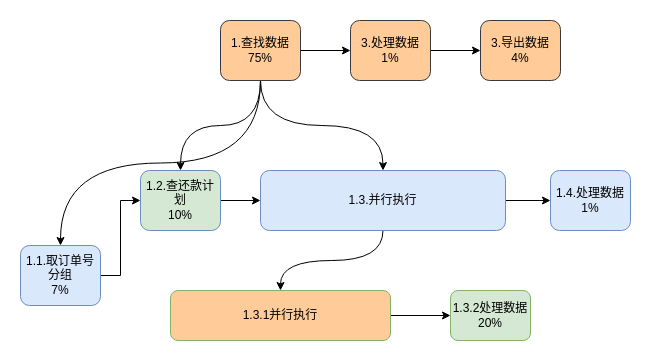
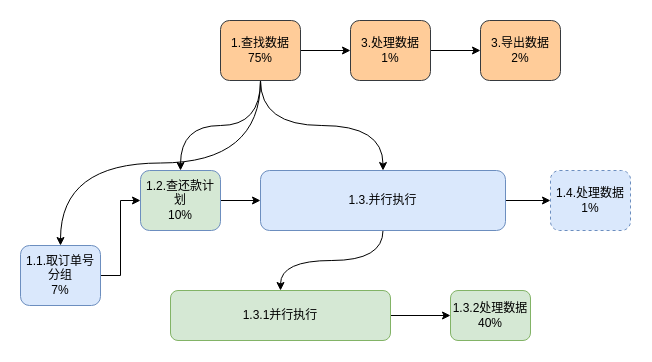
(521, 51) -> (521, 51)
(591, 201) -> (591, 201)
(281, 316) -> (281, 316)
(491, 316) -> (491, 316)
